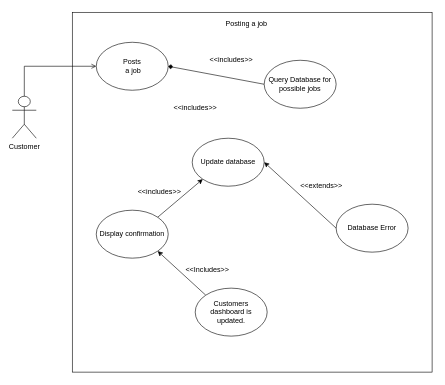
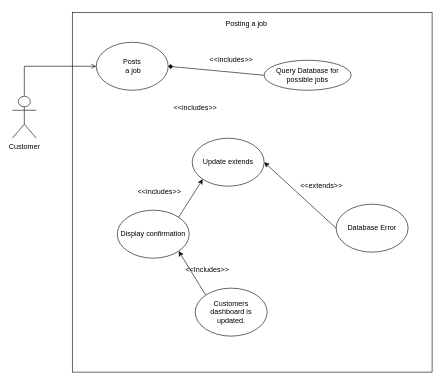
(300, 84) -> (308, 75)
(228, 162) -> (228, 162)
(132, 234) -> (153, 234)
